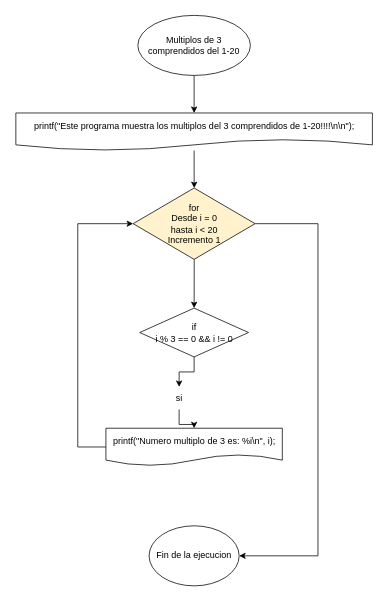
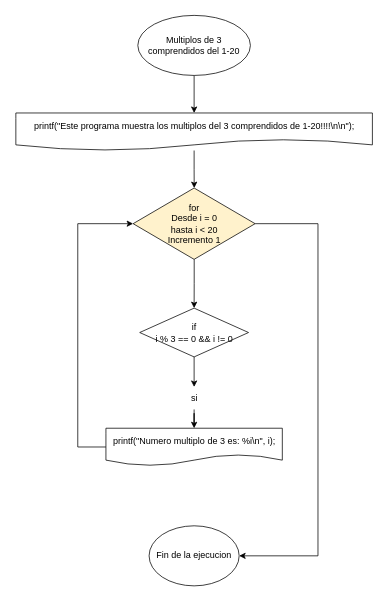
(179, 398) -> (194, 398)
